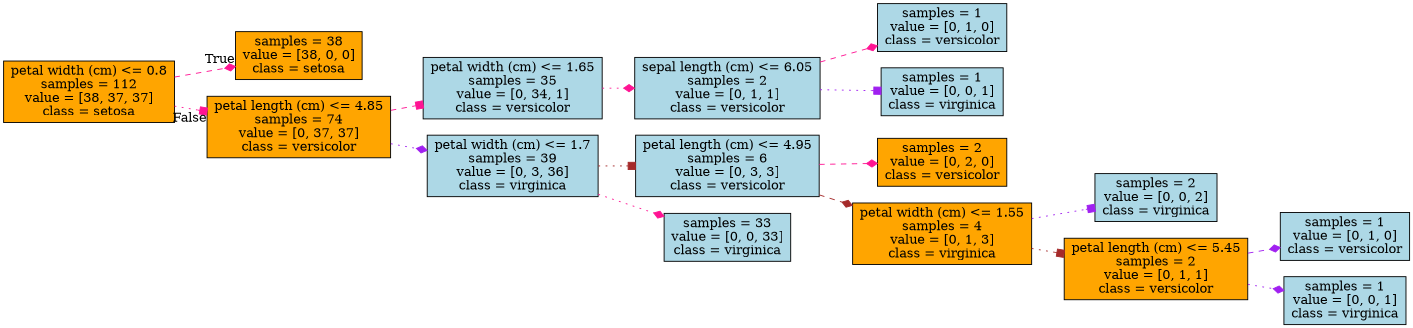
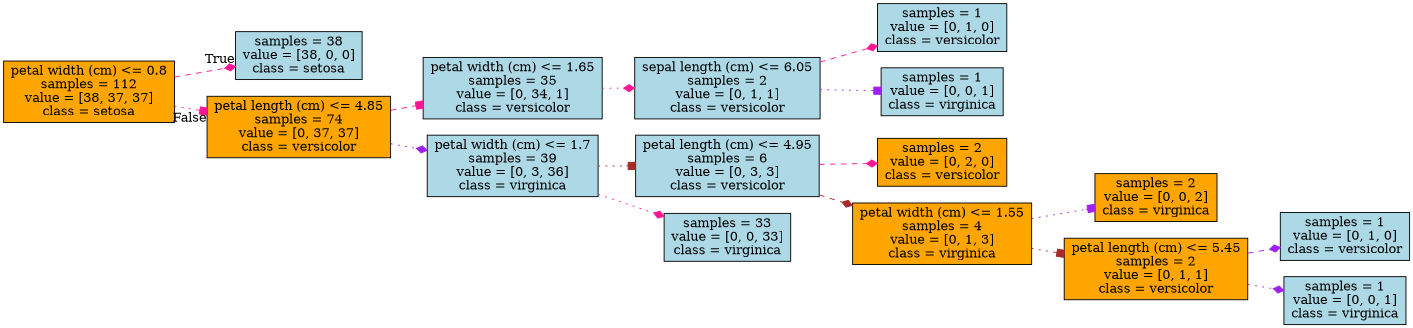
(299, 56) -> (299, 56)
(1156, 198) -> (1156, 198)
